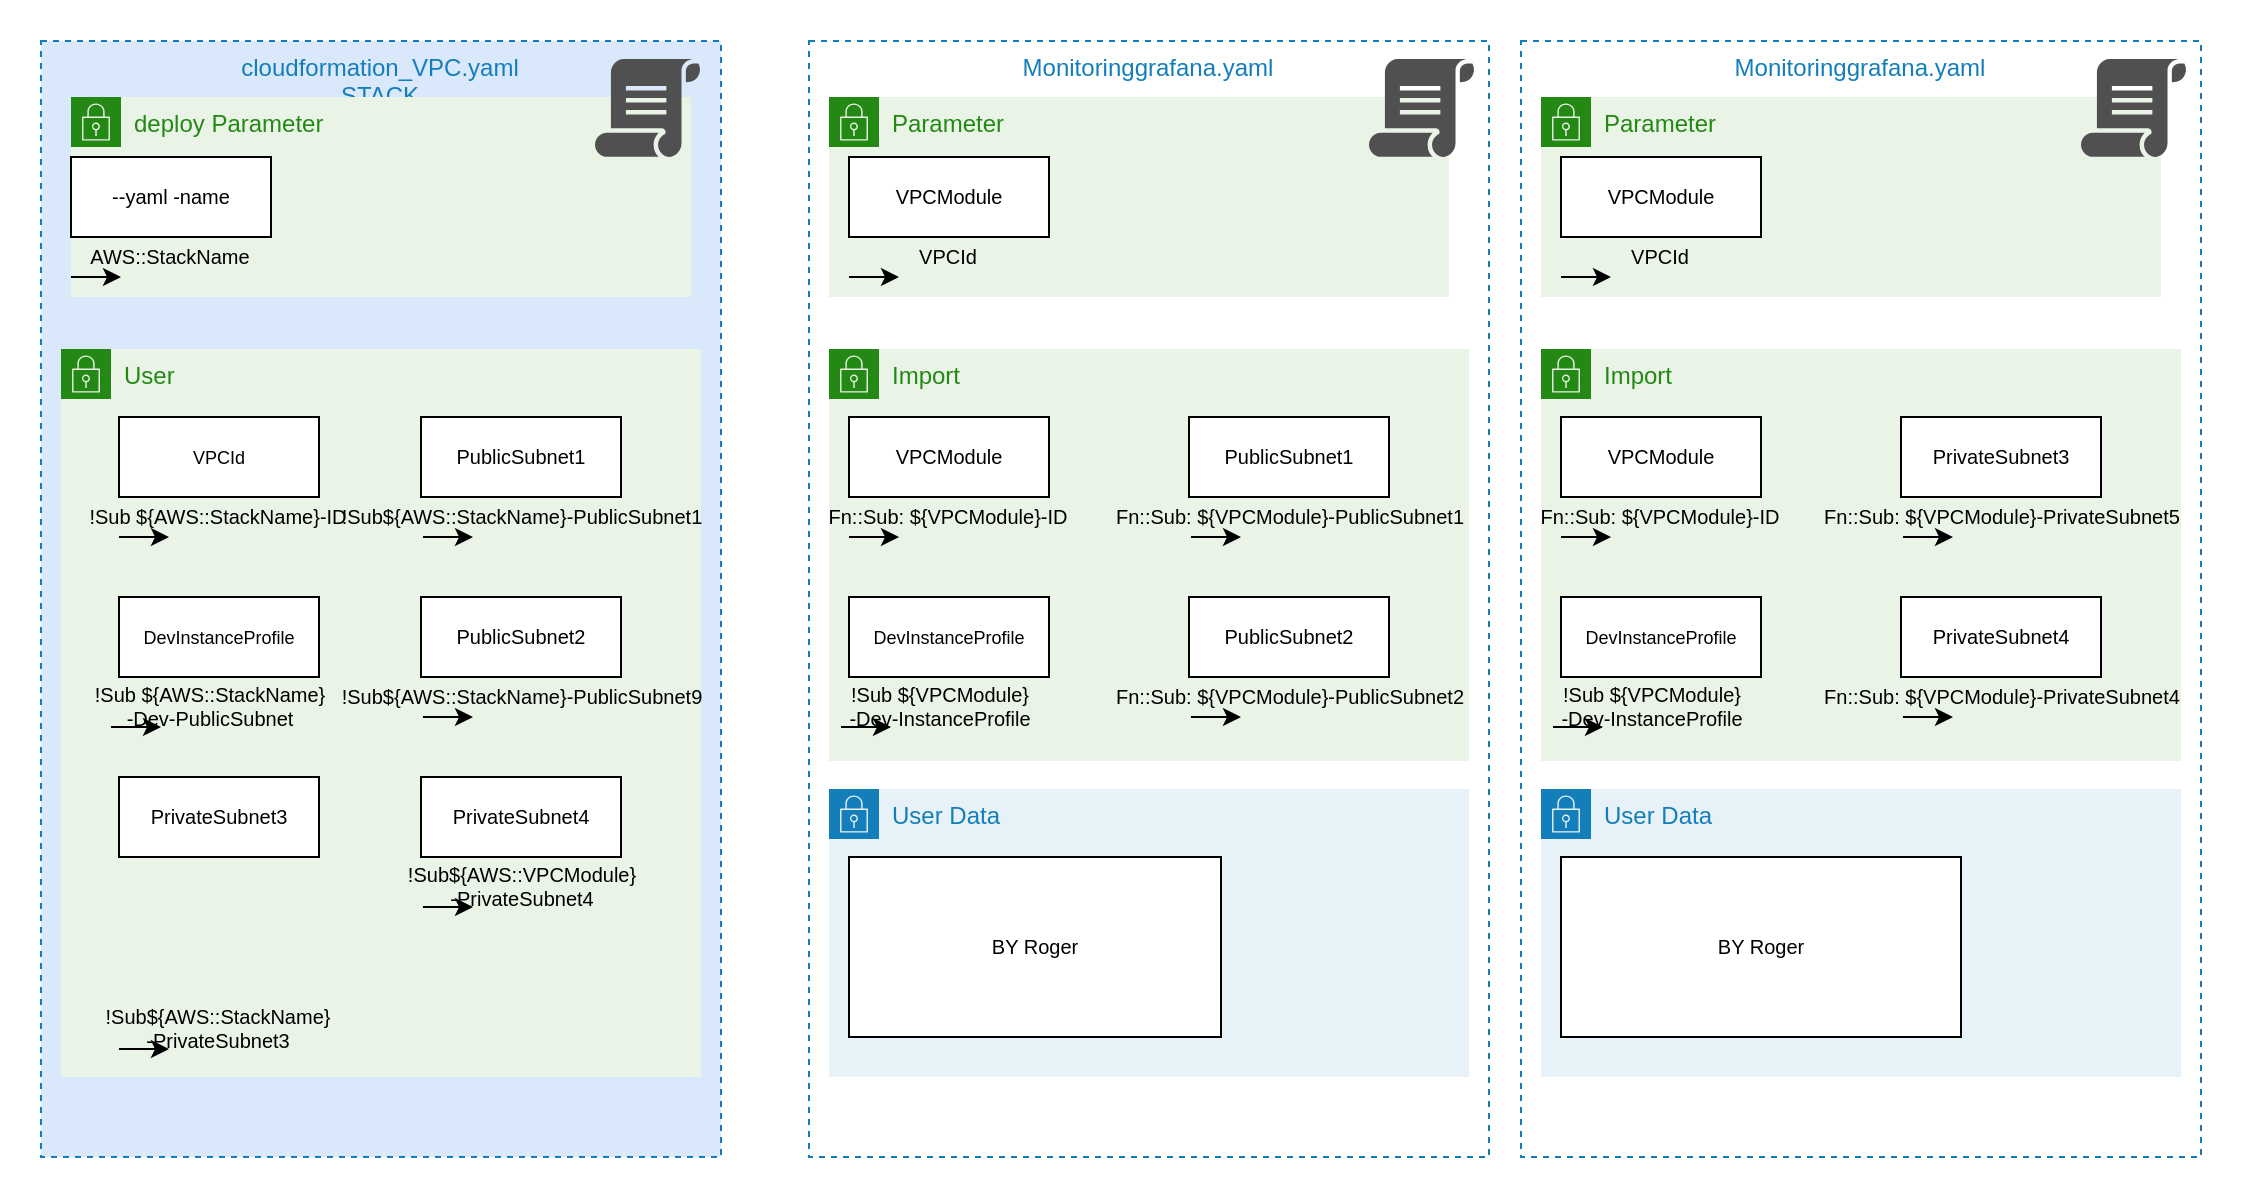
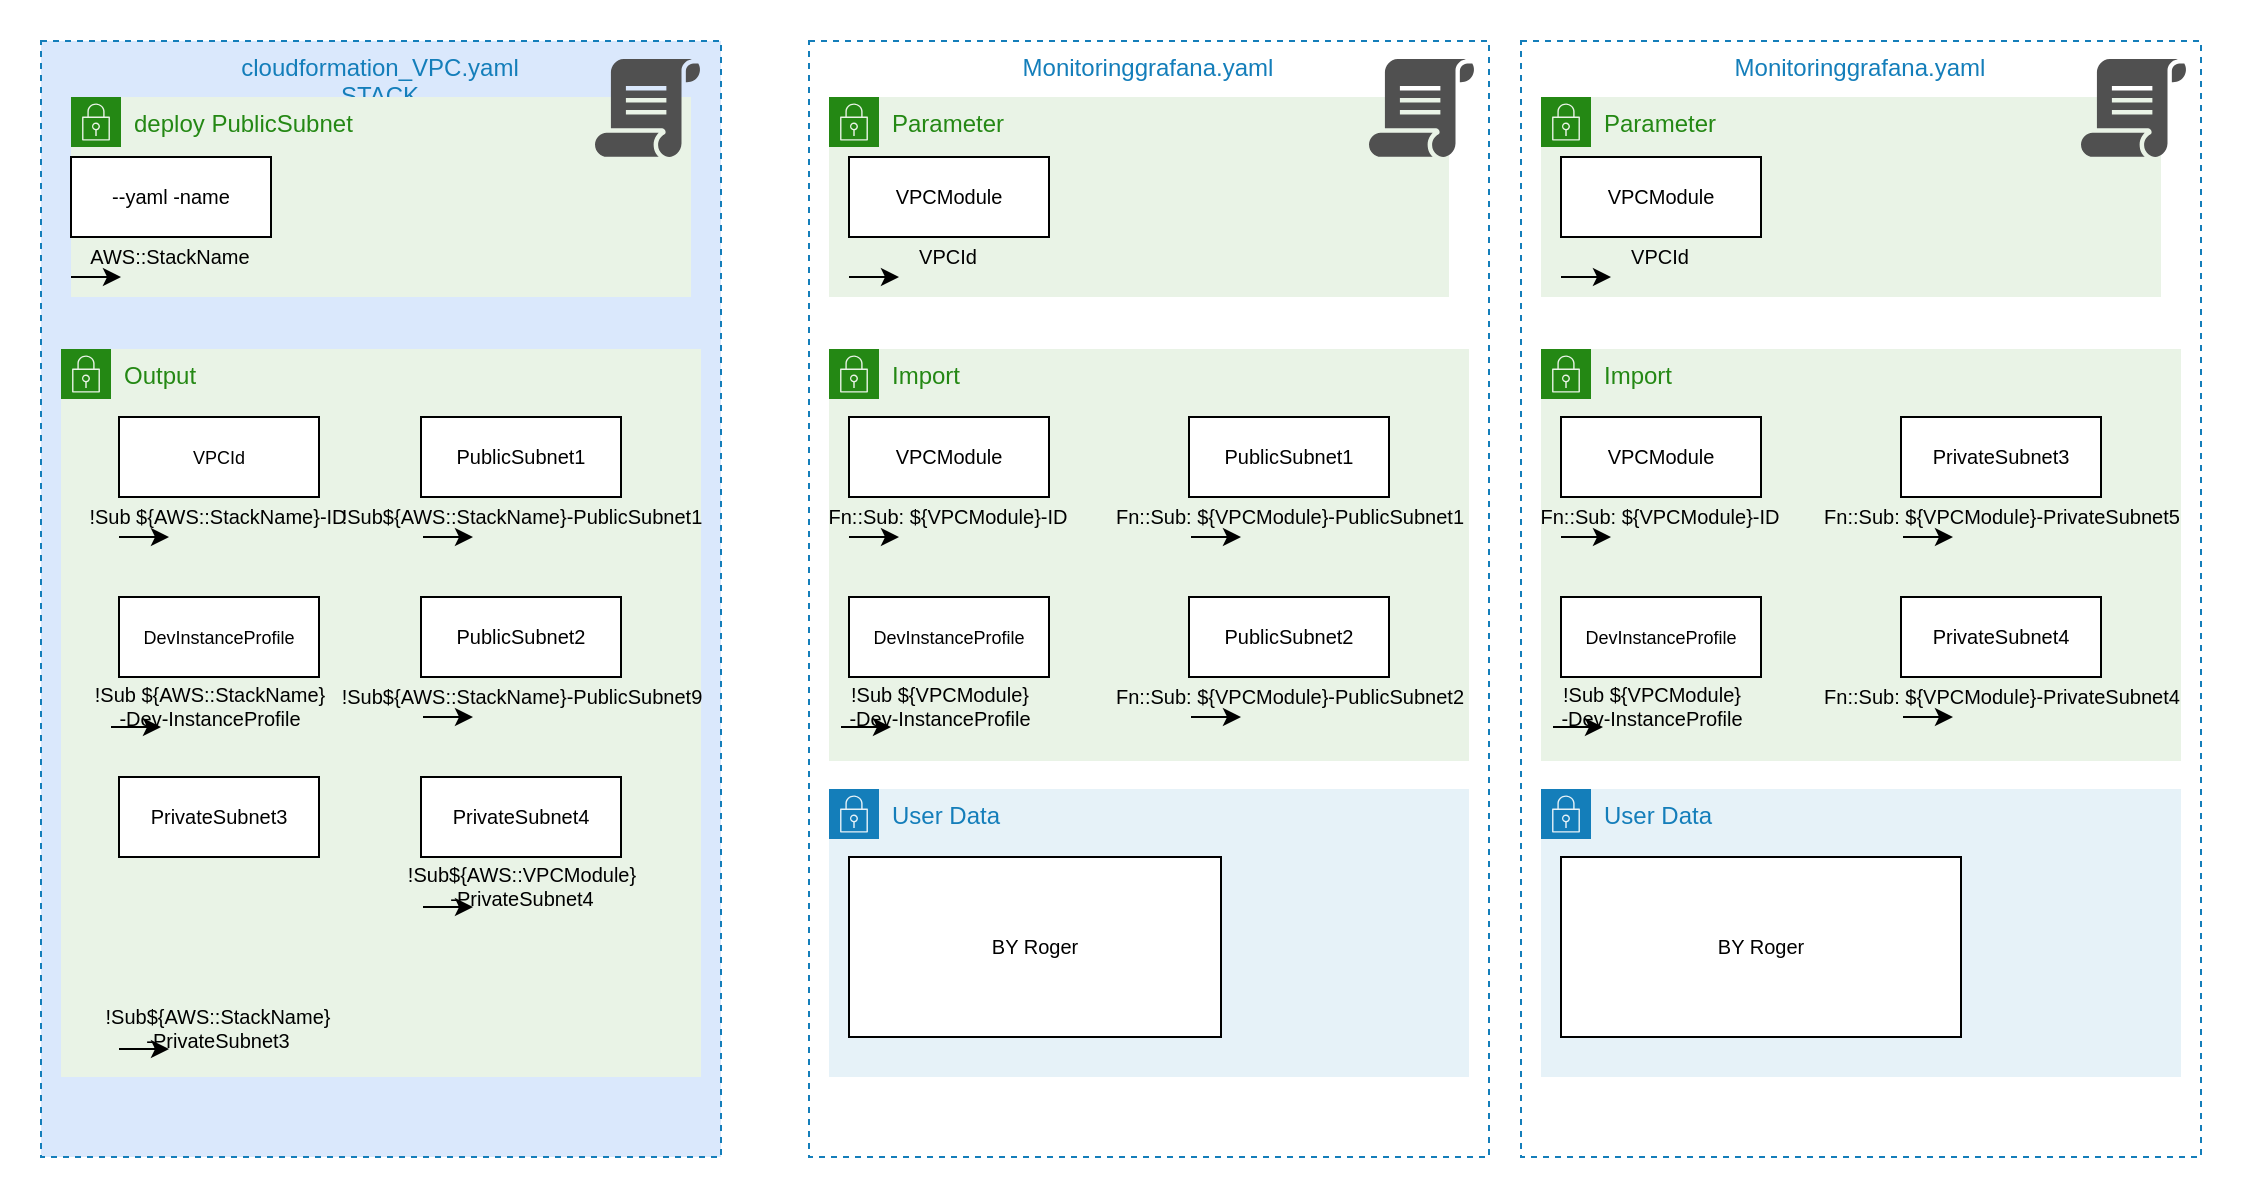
(236, 125) -> (250, 125)
(152, 377) -> (165, 377)
(210, 695) -> (210, 695)
